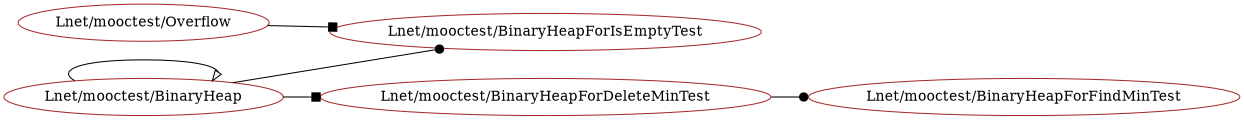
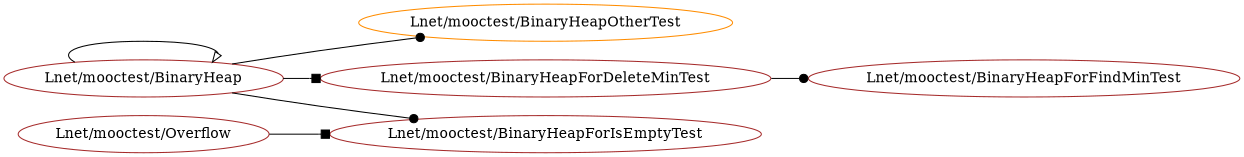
none -> (546, 23)
